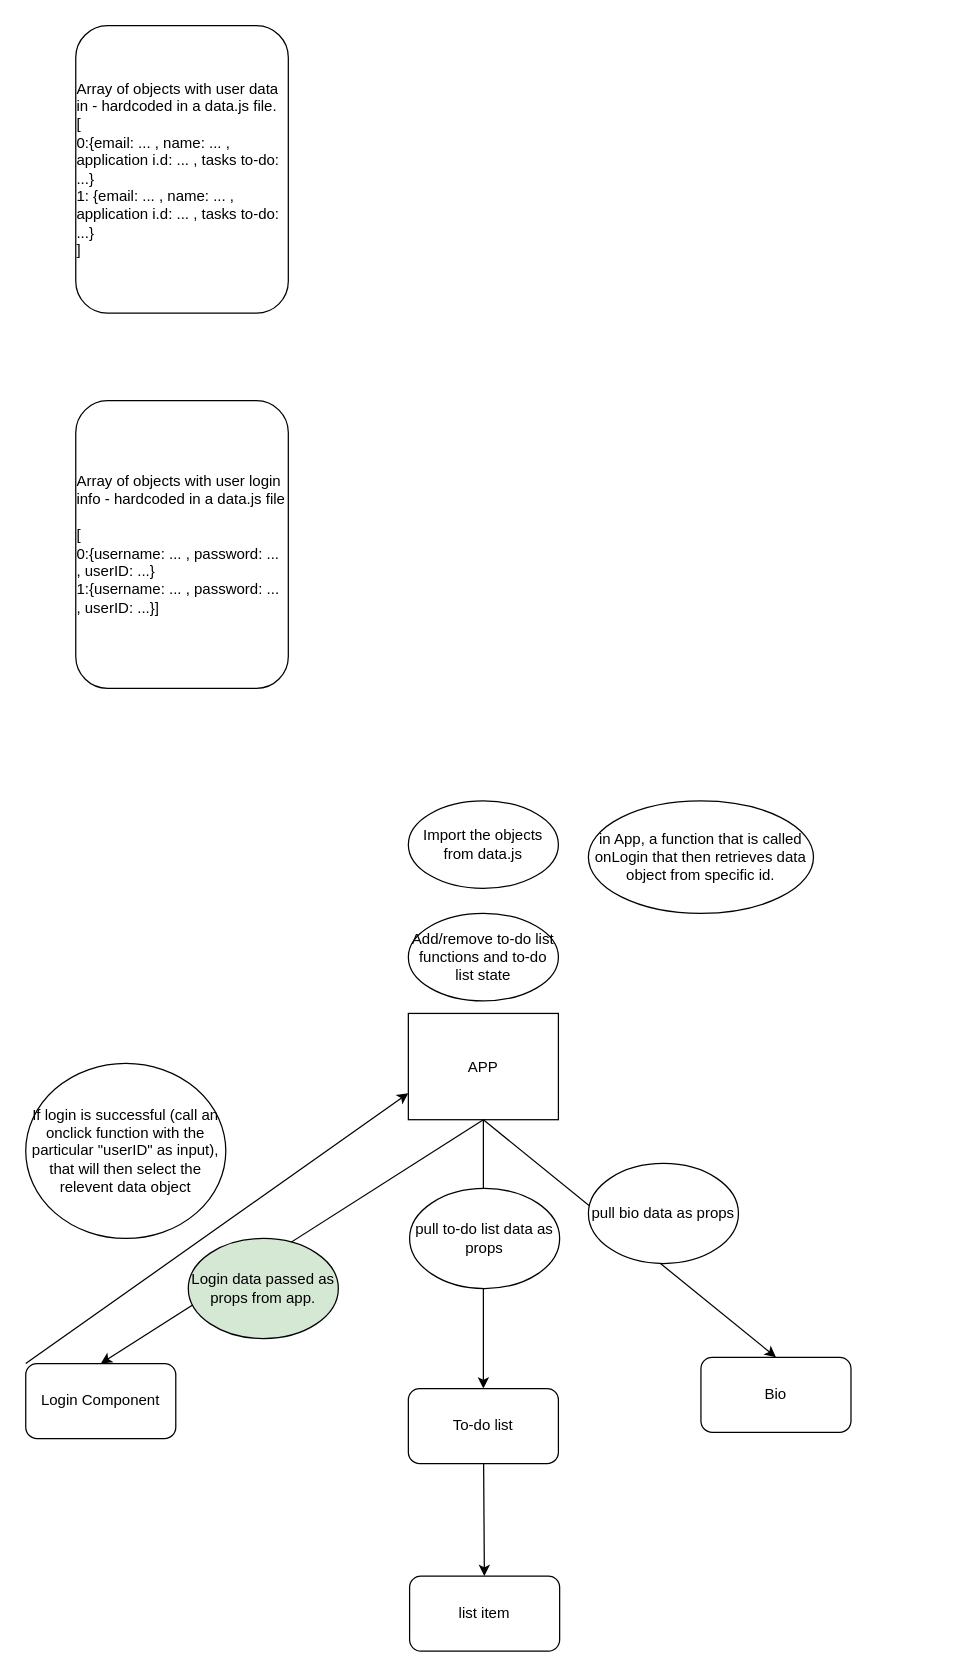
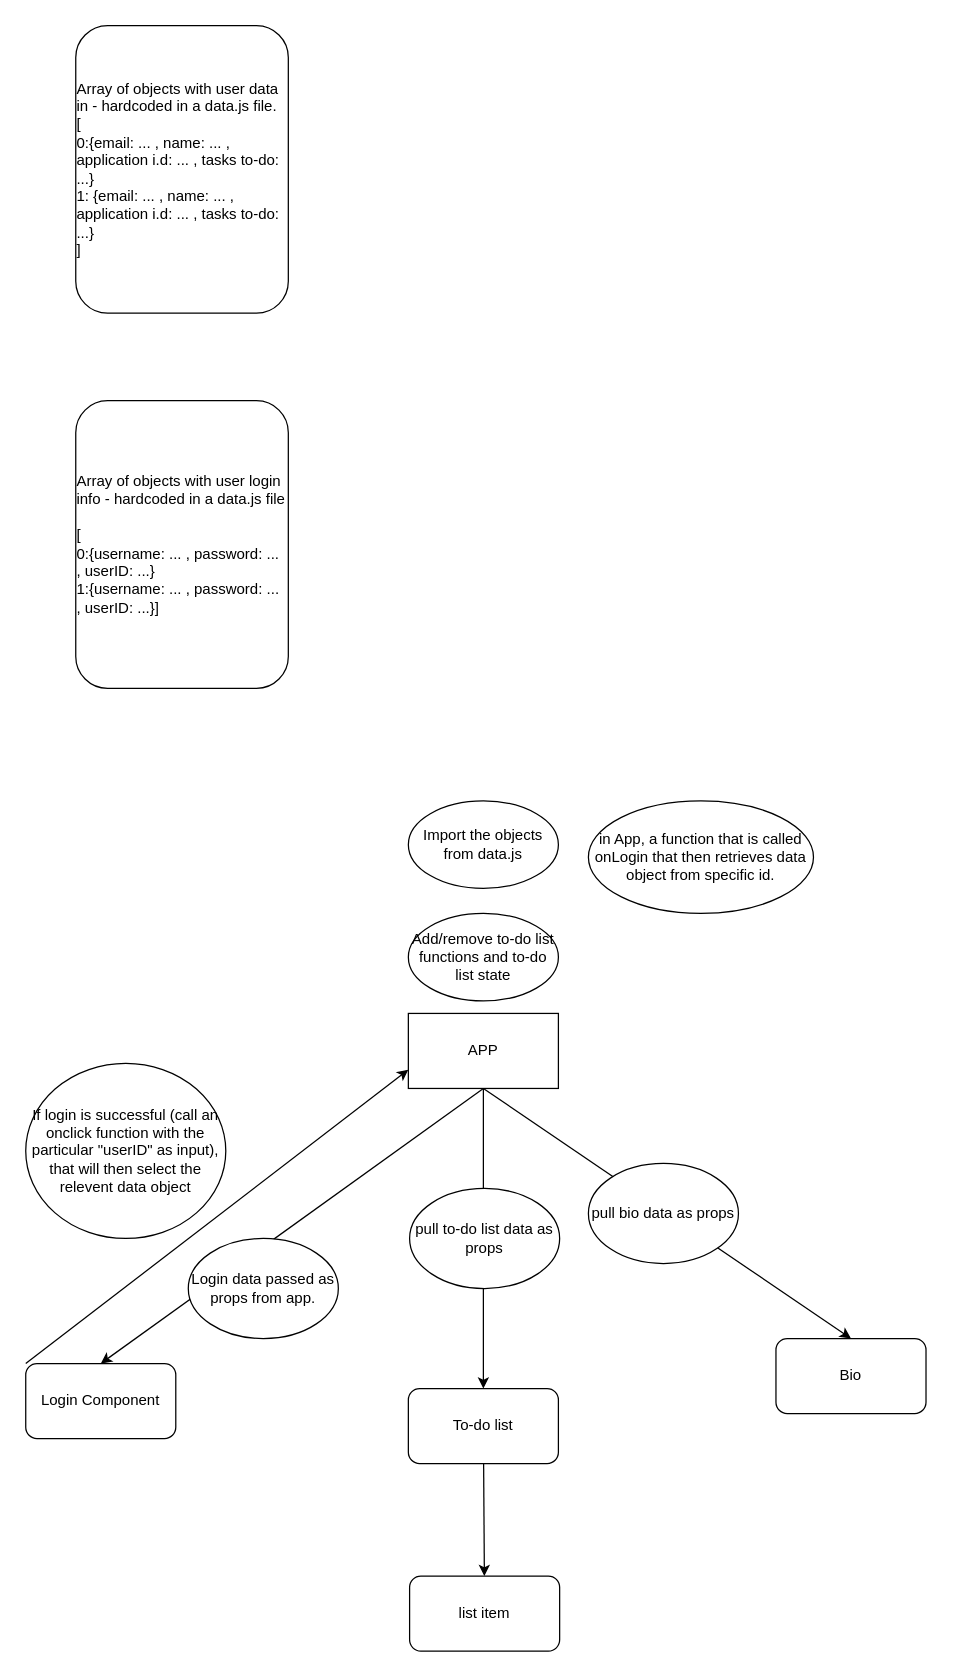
(483, 1066) -> (483, 1051)
(263, 1288) -> (263, 1288)
(776, 1394) -> (851, 1376)
